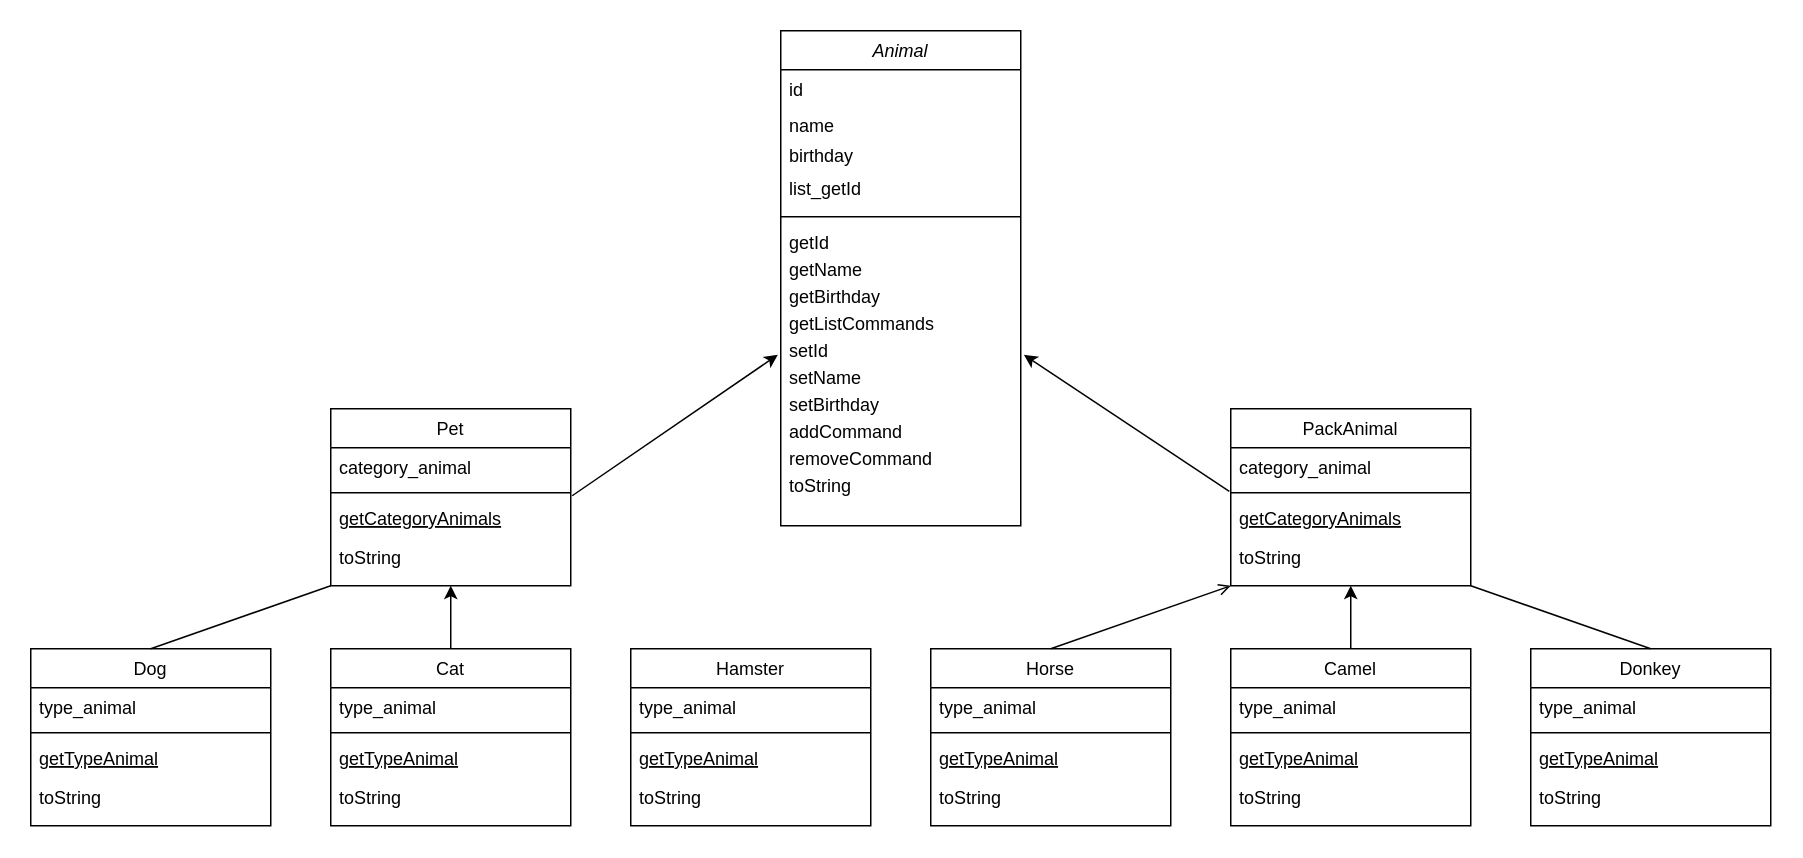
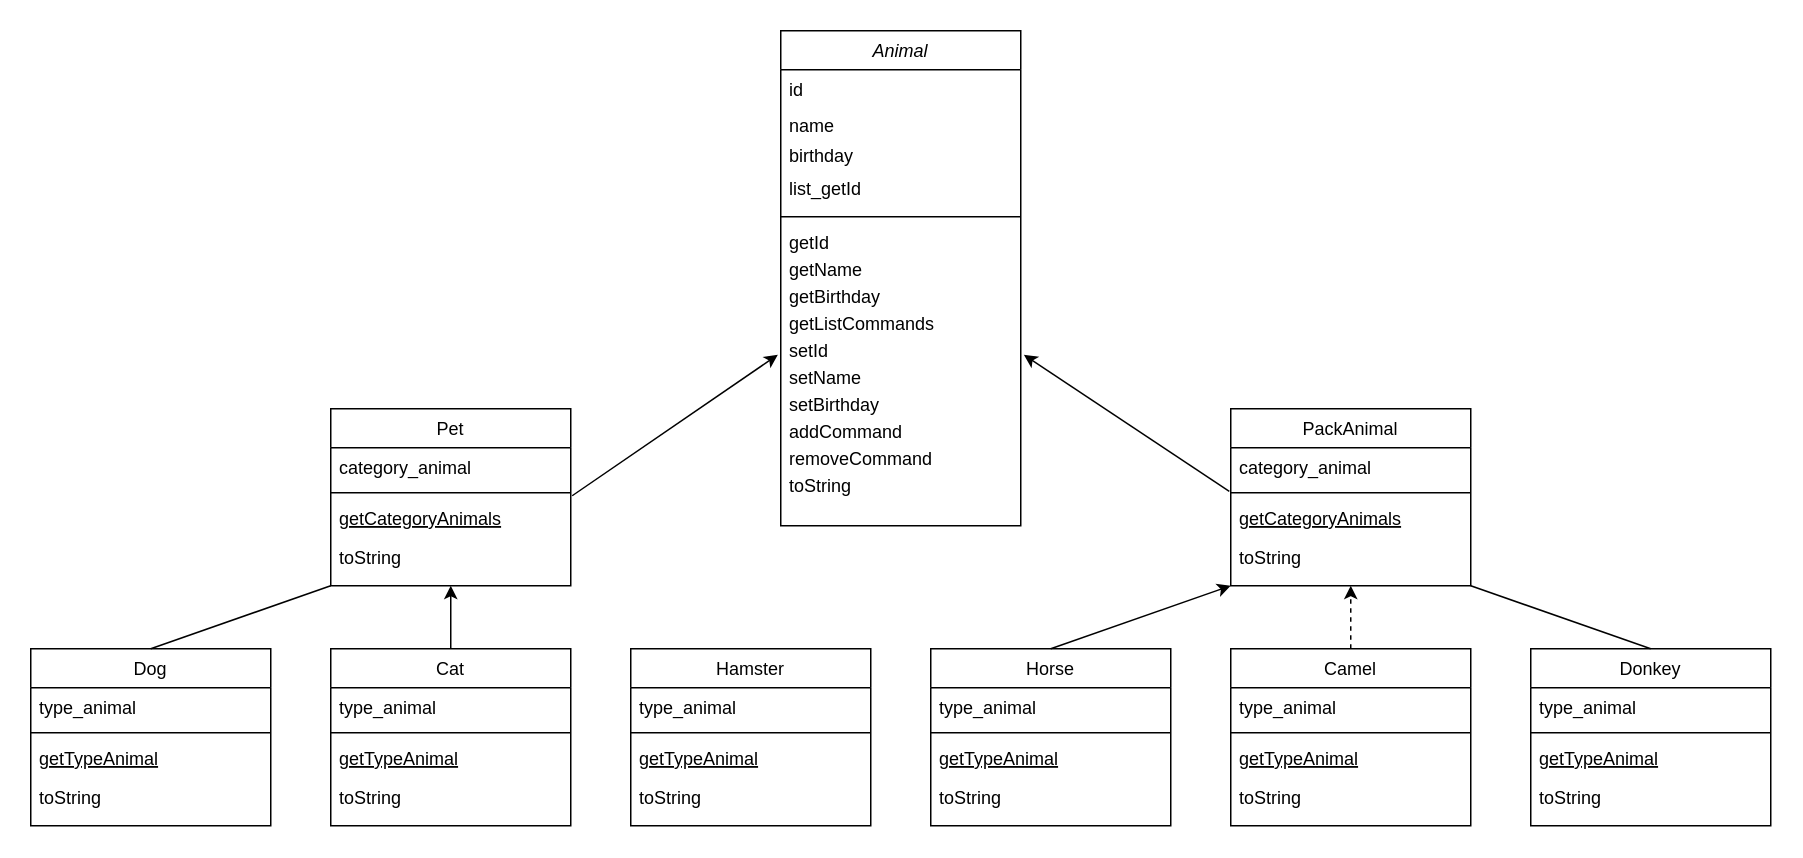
(1223, 589) -> (1220, 590)
(1351, 621) -> (1351, 621)
